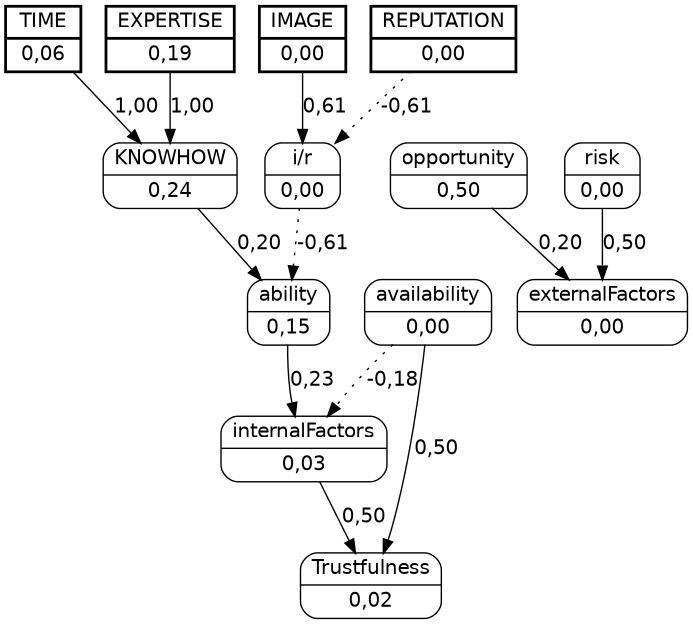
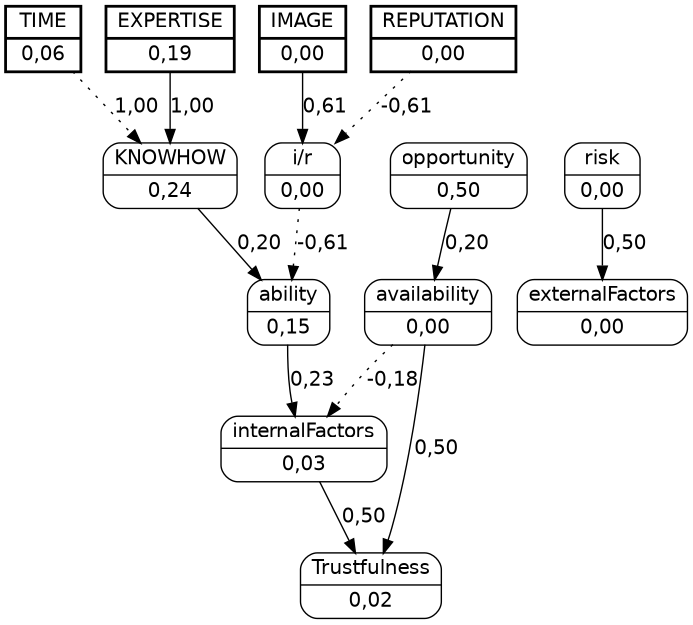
(102, 102) -> (102, 102)
(525, 239) -> (444, 237)
